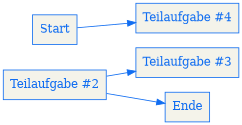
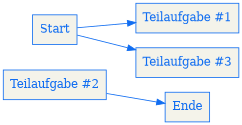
(187, 18) -> (187, 18)
(117, 74) -> (102, 41)
